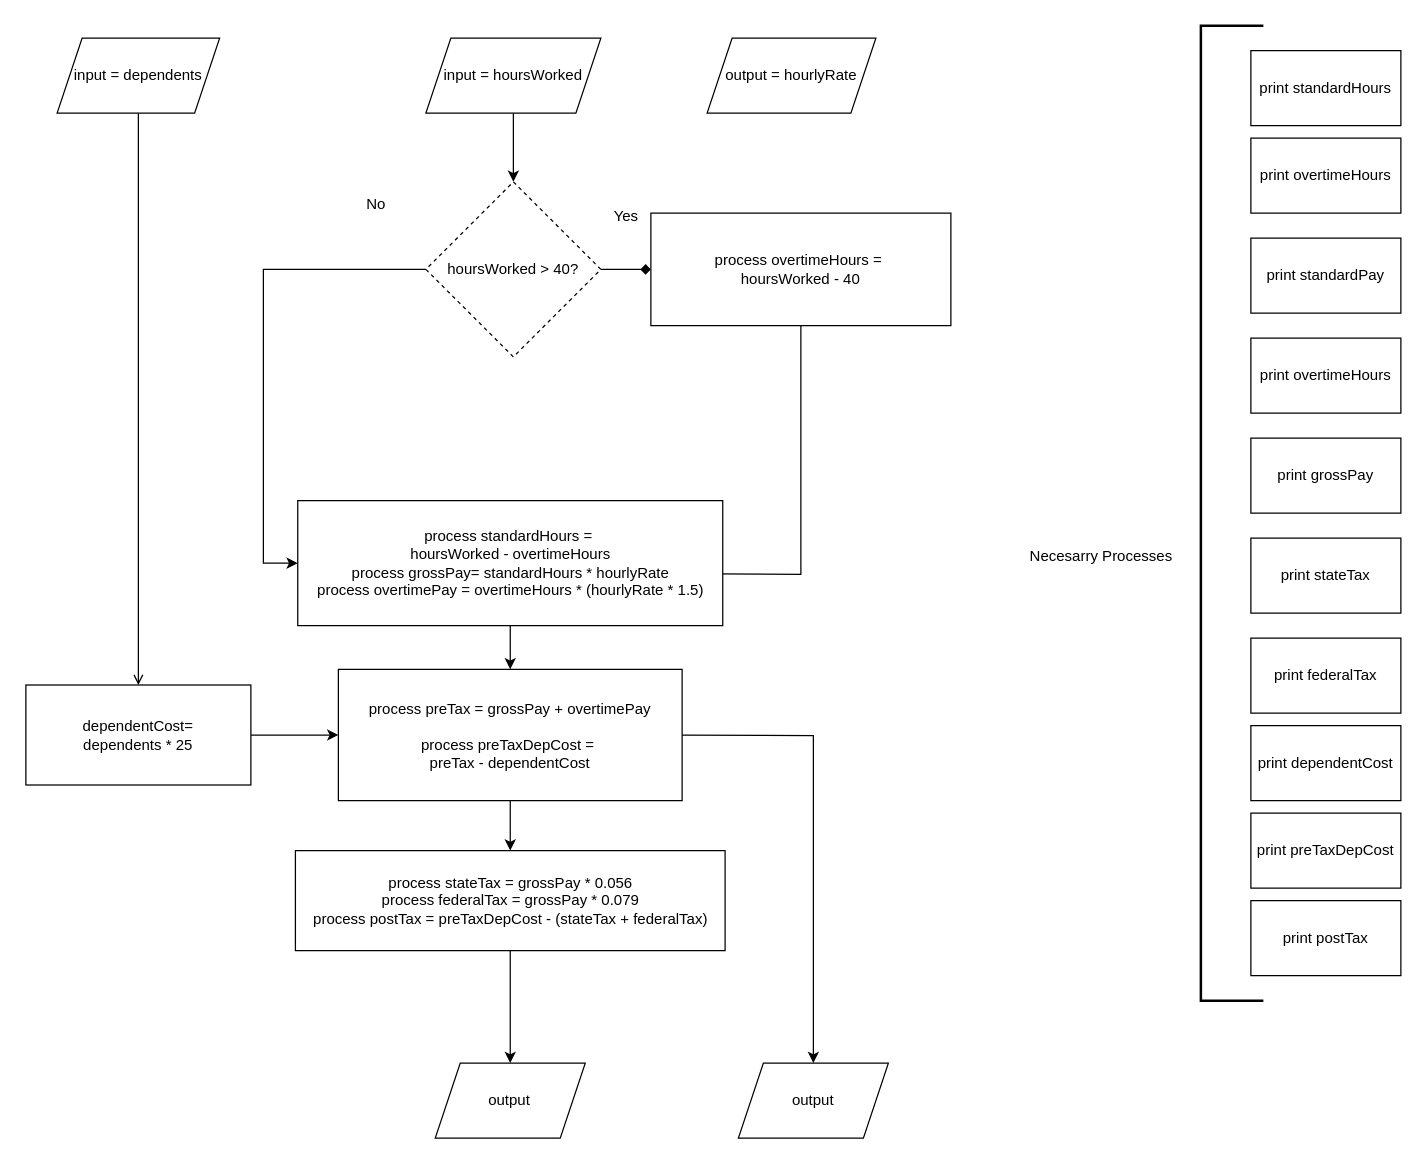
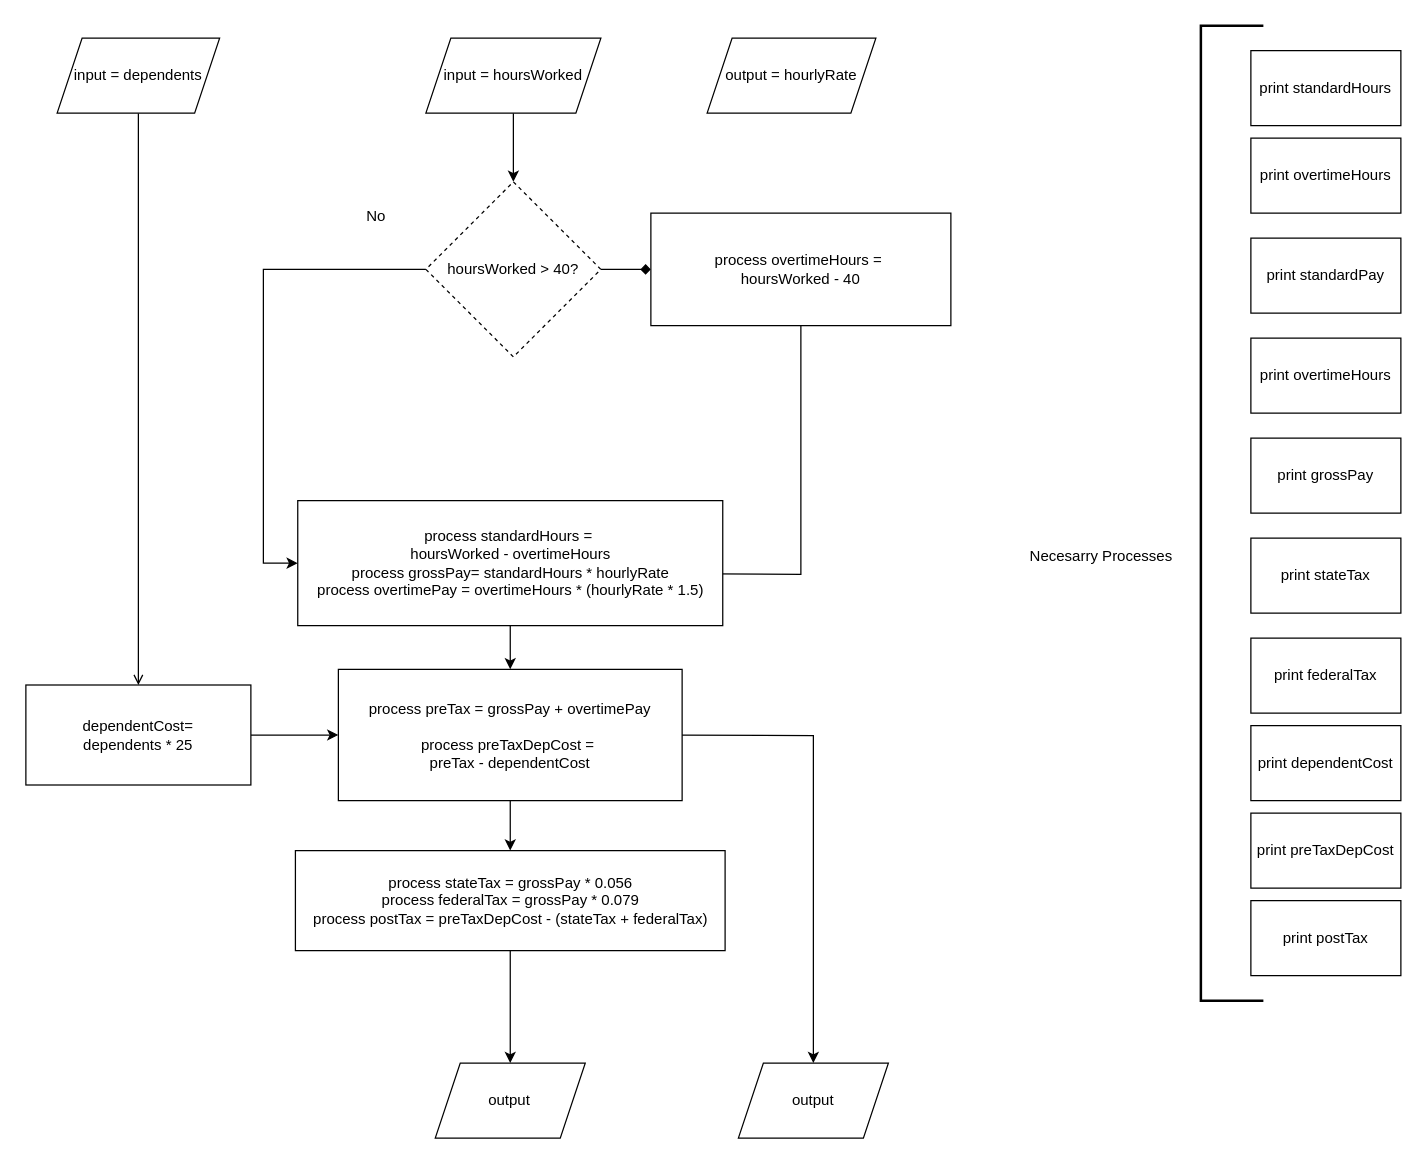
(376, 204) -> (376, 217)
(626, 217) -> none
